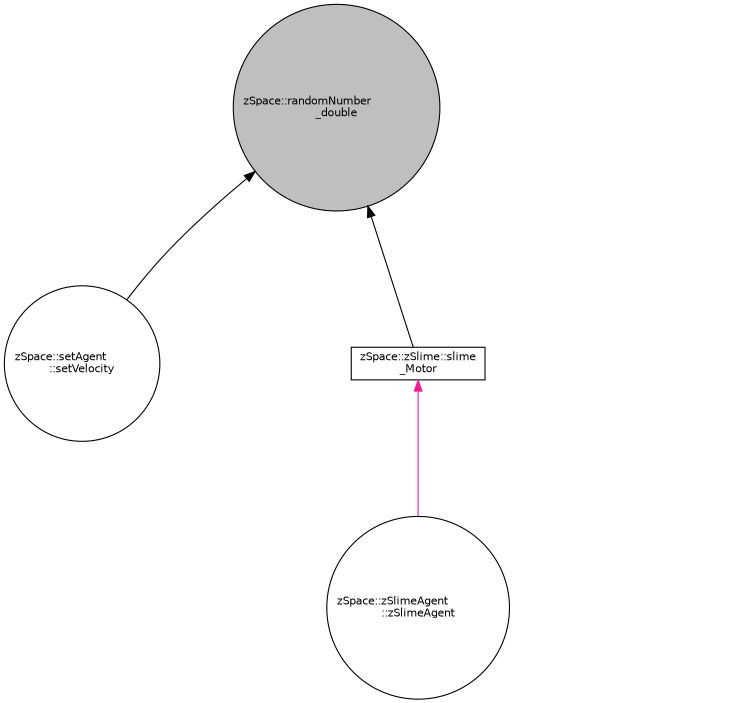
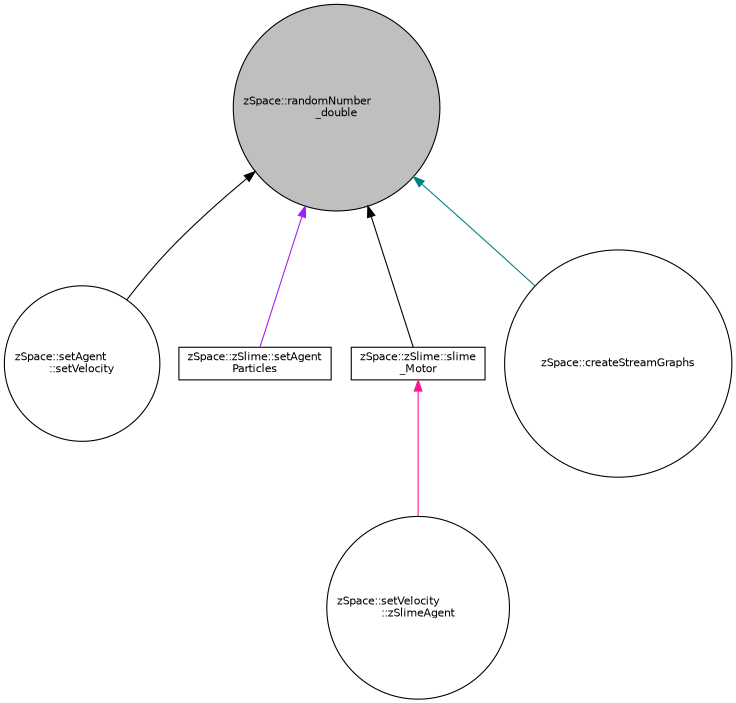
none -> (255, 364)
none -> (618, 364)
(418, 608) -> (418, 608)
